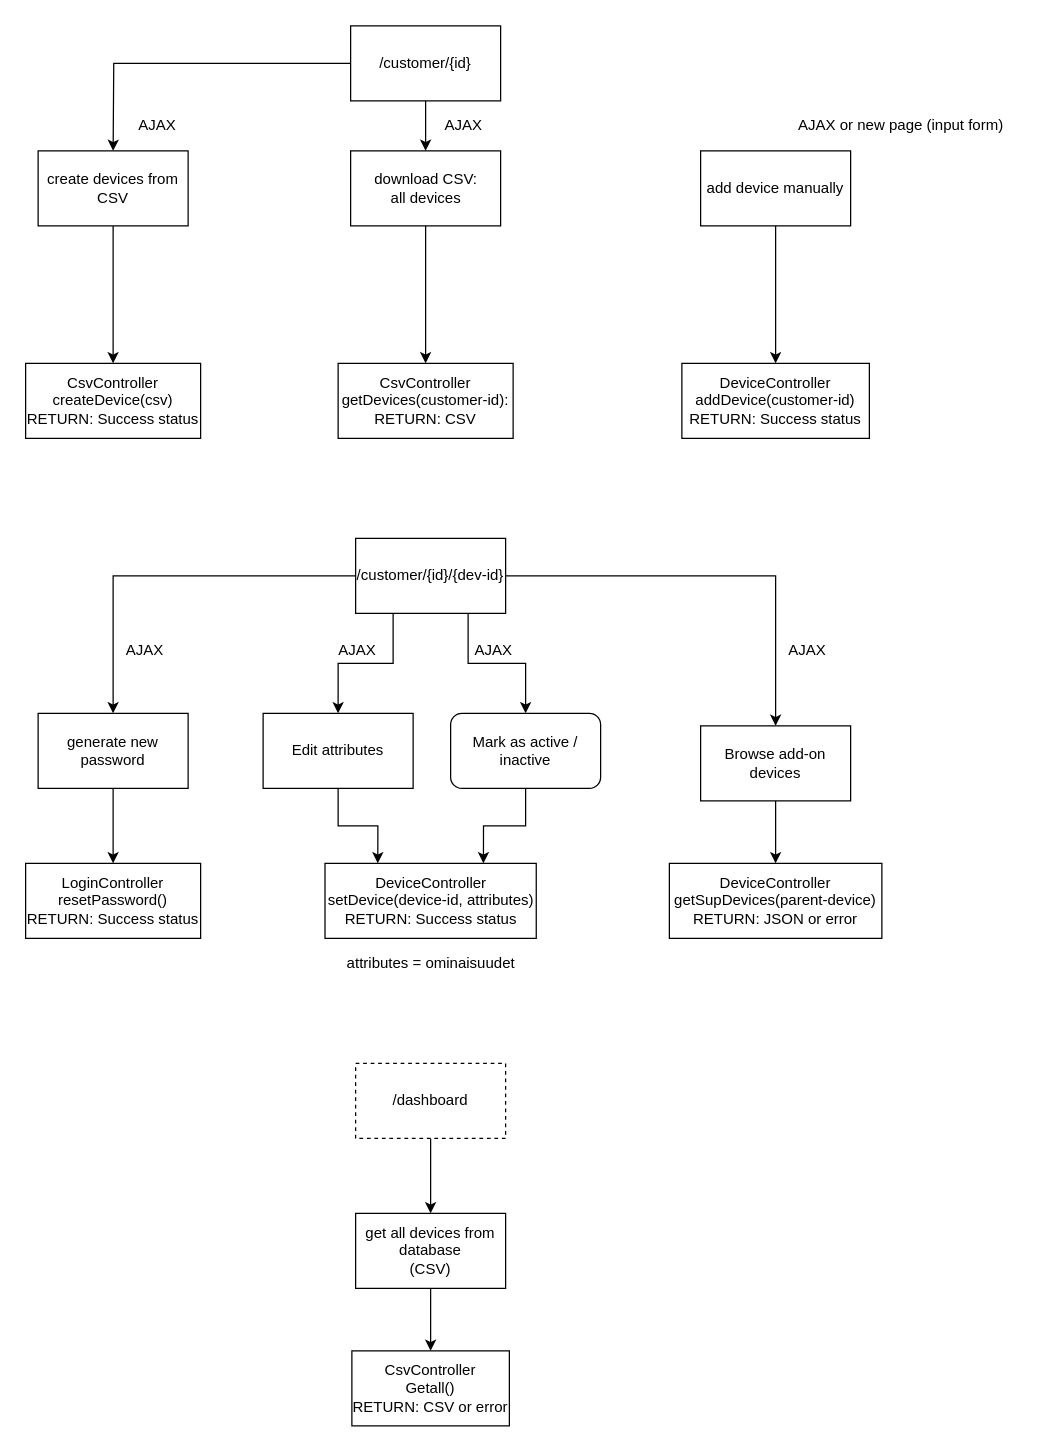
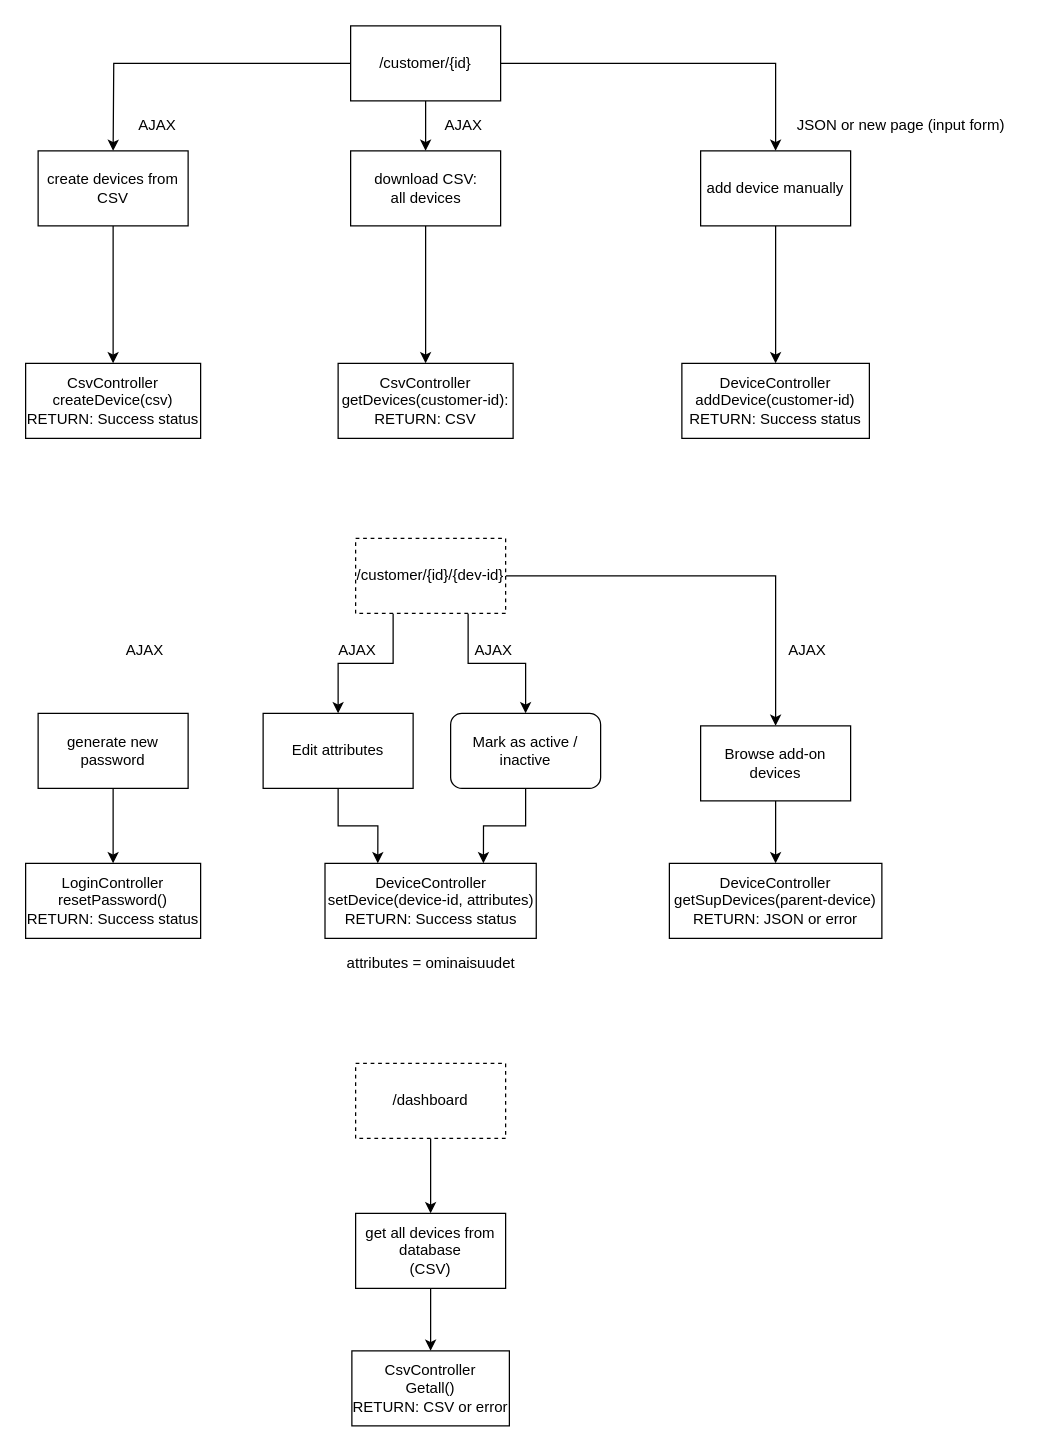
none -> (678, 63)
(901, 126) -> (901, 126)
(170, 576) -> none
(431, 576) -> (431, 576)
